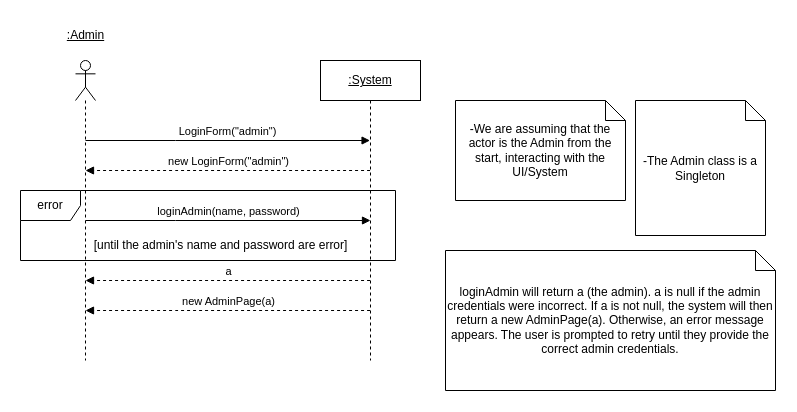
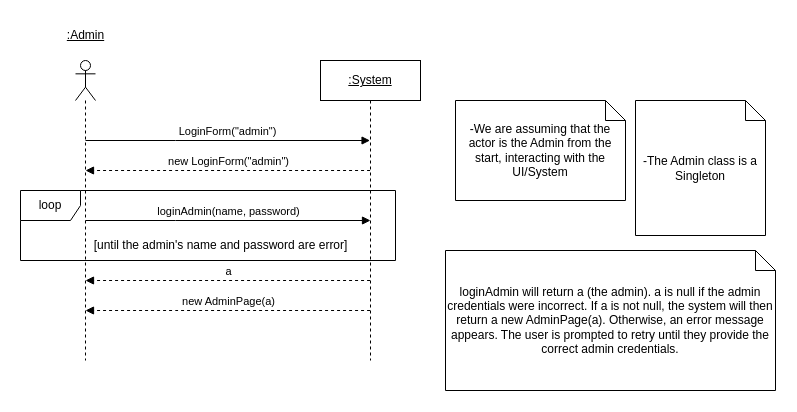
(51, 206) -> (51, 206)
